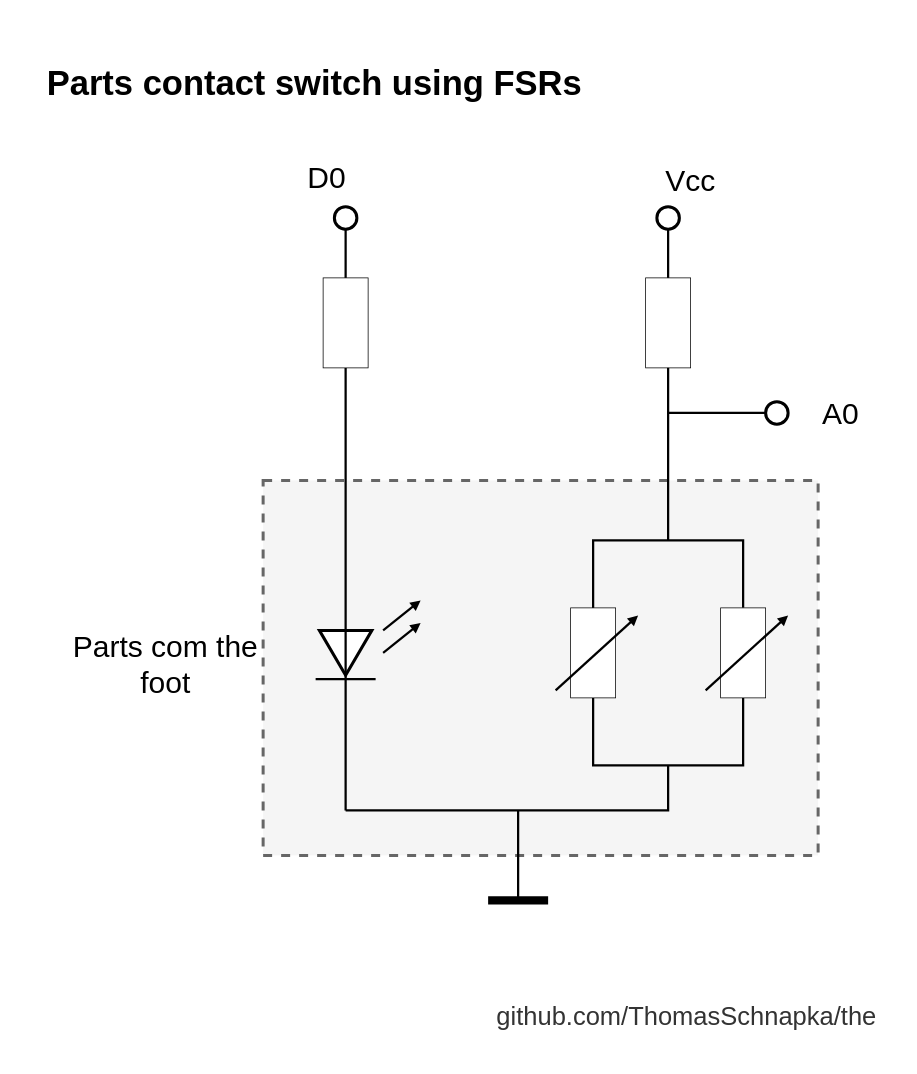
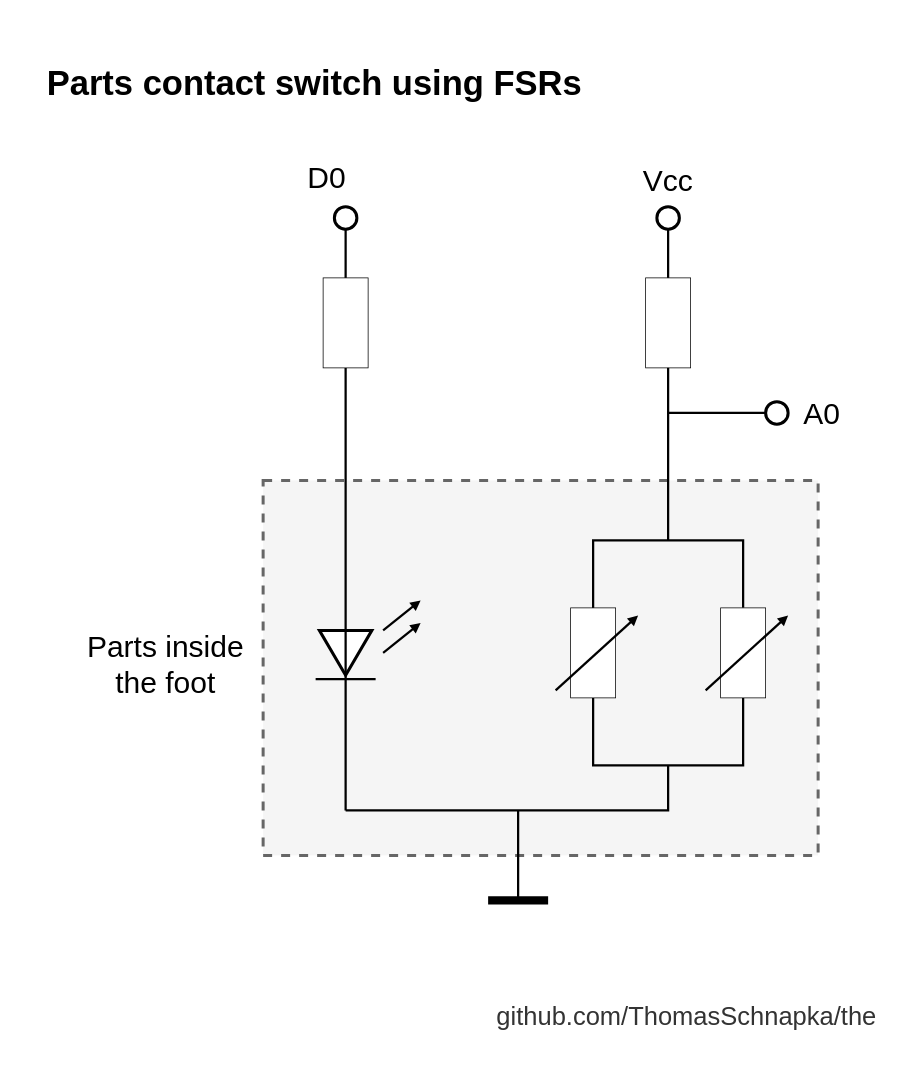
(690, 180) -> (668, 180)
(840, 413) -> (822, 413)
(165, 664) -> (165, 664)
